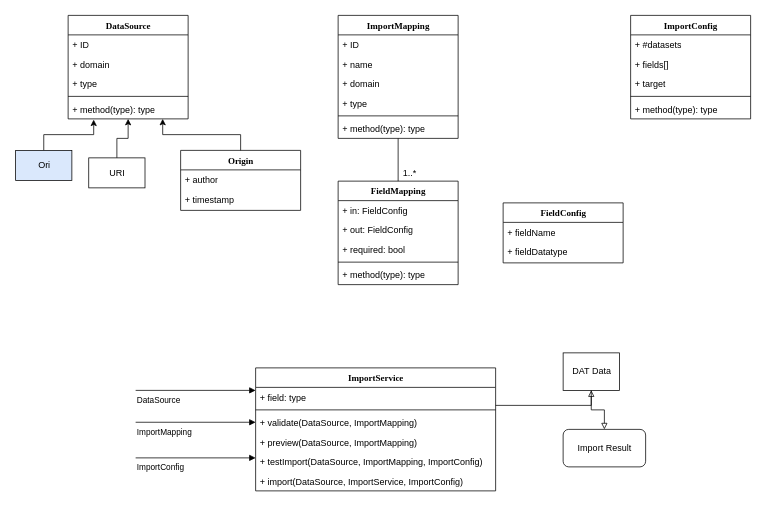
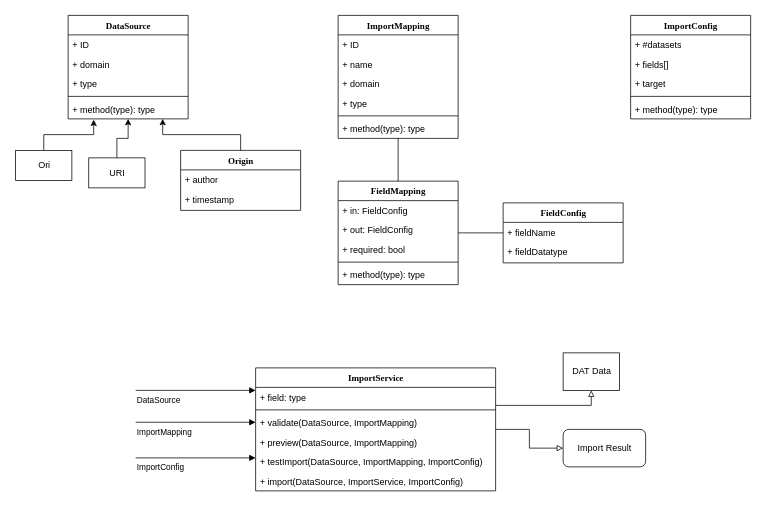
(44, 165) -> (44, 165)
(409, 174) -> none
none -> (480, 233)
(603, 410) -> (529, 436)
